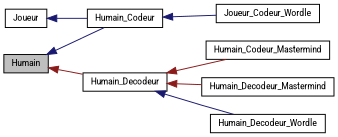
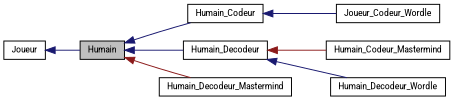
(72, 18) -> (68, 50)
(70, 72) -> (159, 50)
(189, 84) -> (162, 69)
